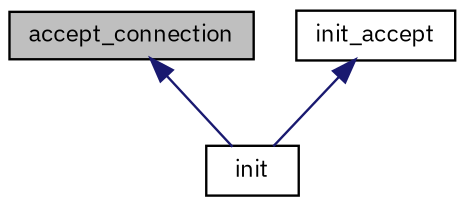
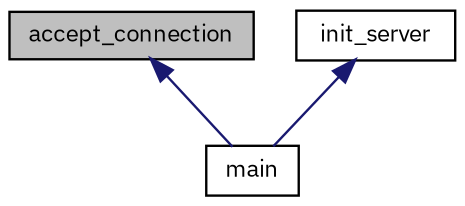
(376, 36) -> (376, 36)
(252, 171) -> (252, 171)
